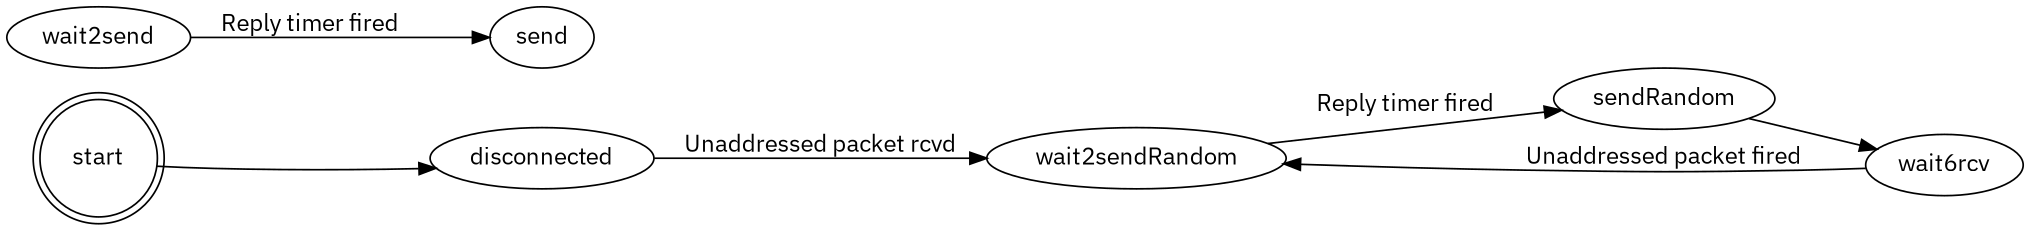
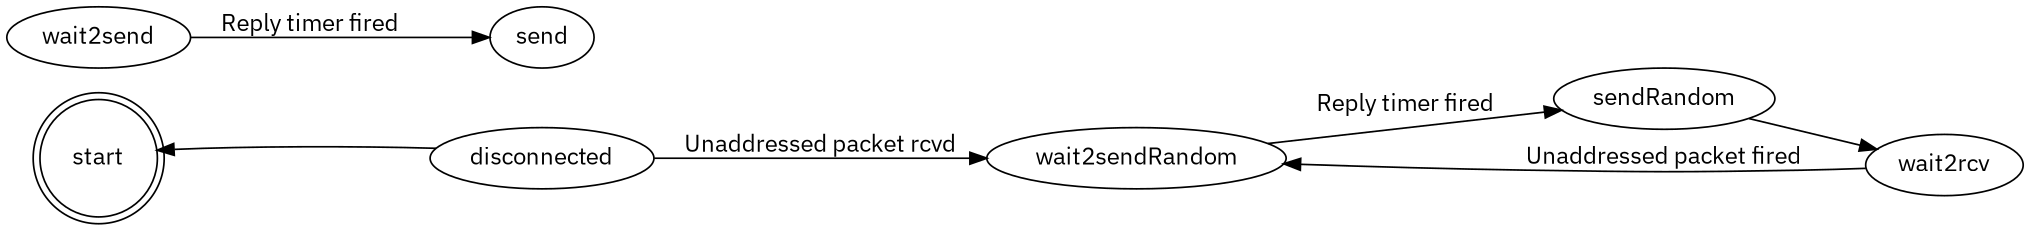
(1944, 165) -> (1944, 165)
(288, 170) -> (305, 147)
